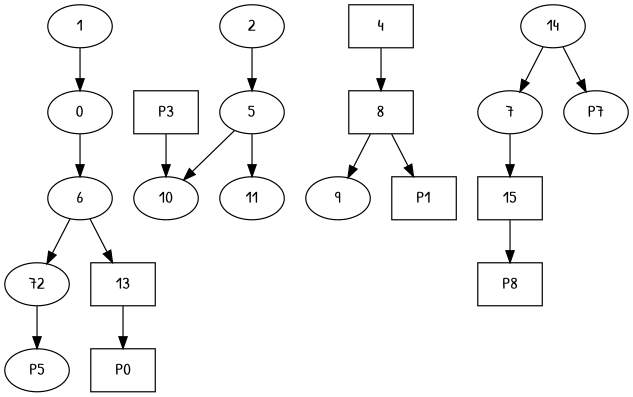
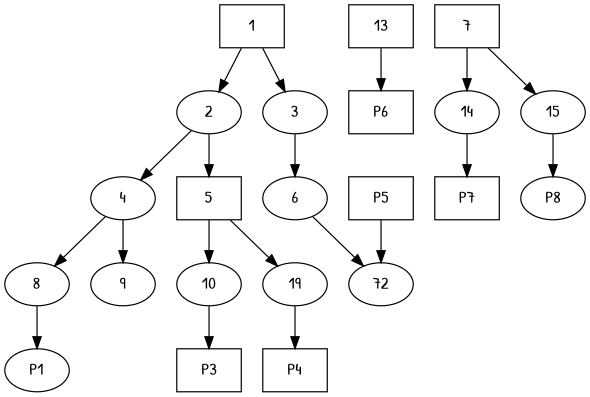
(80, 26) -> (252, 26)
(381, 26) -> (123, 198)
(534, 64) -> (467, 63)
none -> (233, 65)
(80, 112) -> (295, 112)
(252, 112) -> (209, 198)
(381, 112) -> (37, 284)
(510, 112) -> (467, 26)
(596, 112) -> (467, 198)
(166, 149) -> (209, 321)
none -> (170, 151)
(362, 151) -> (123, 235)
(252, 198) -> (295, 284)
(424, 198) -> (37, 370)
(510, 198) -> (553, 112)
(98, 235) -> none
(510, 284) -> (553, 198)
(37, 321) -> (381, 235)
(37, 370) -> (381, 198)
(123, 370) -> (381, 112)
none -> (295, 370)
